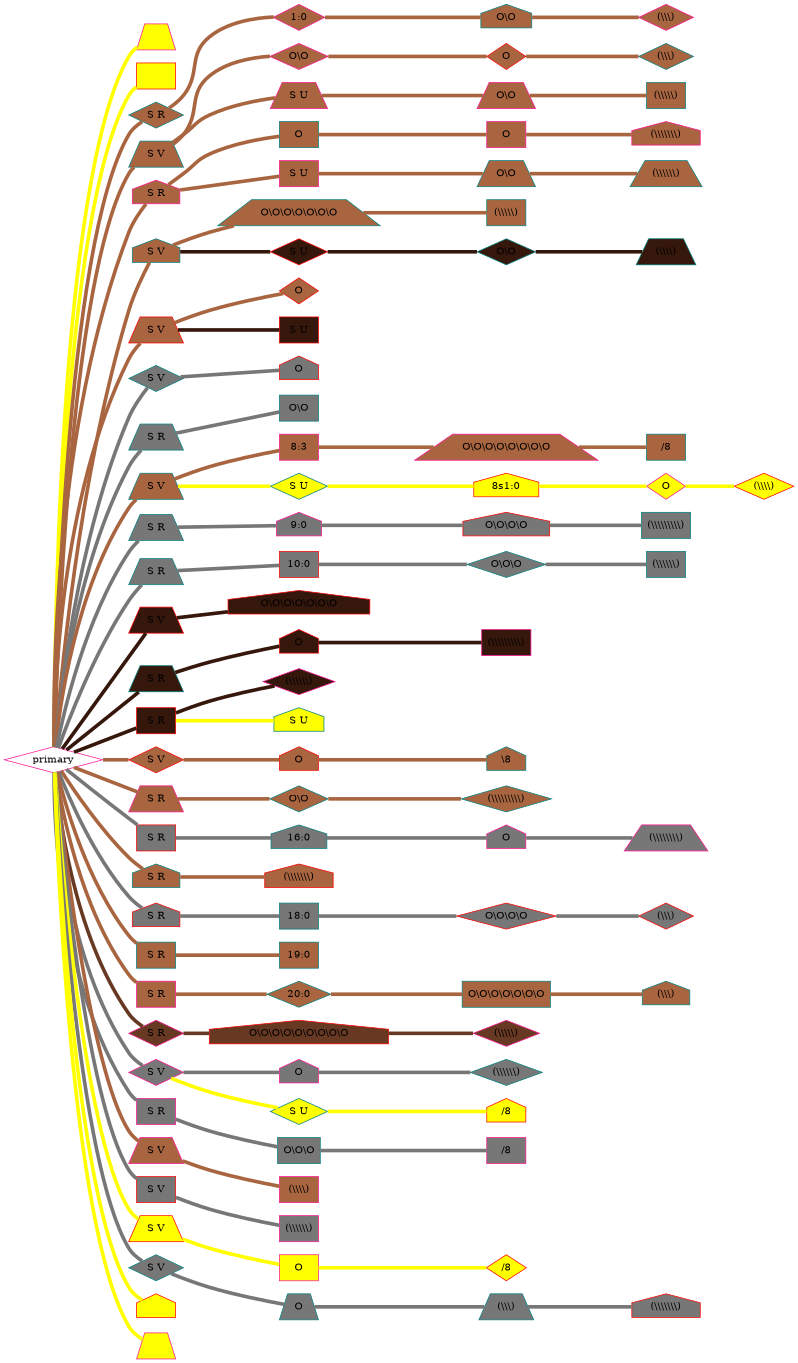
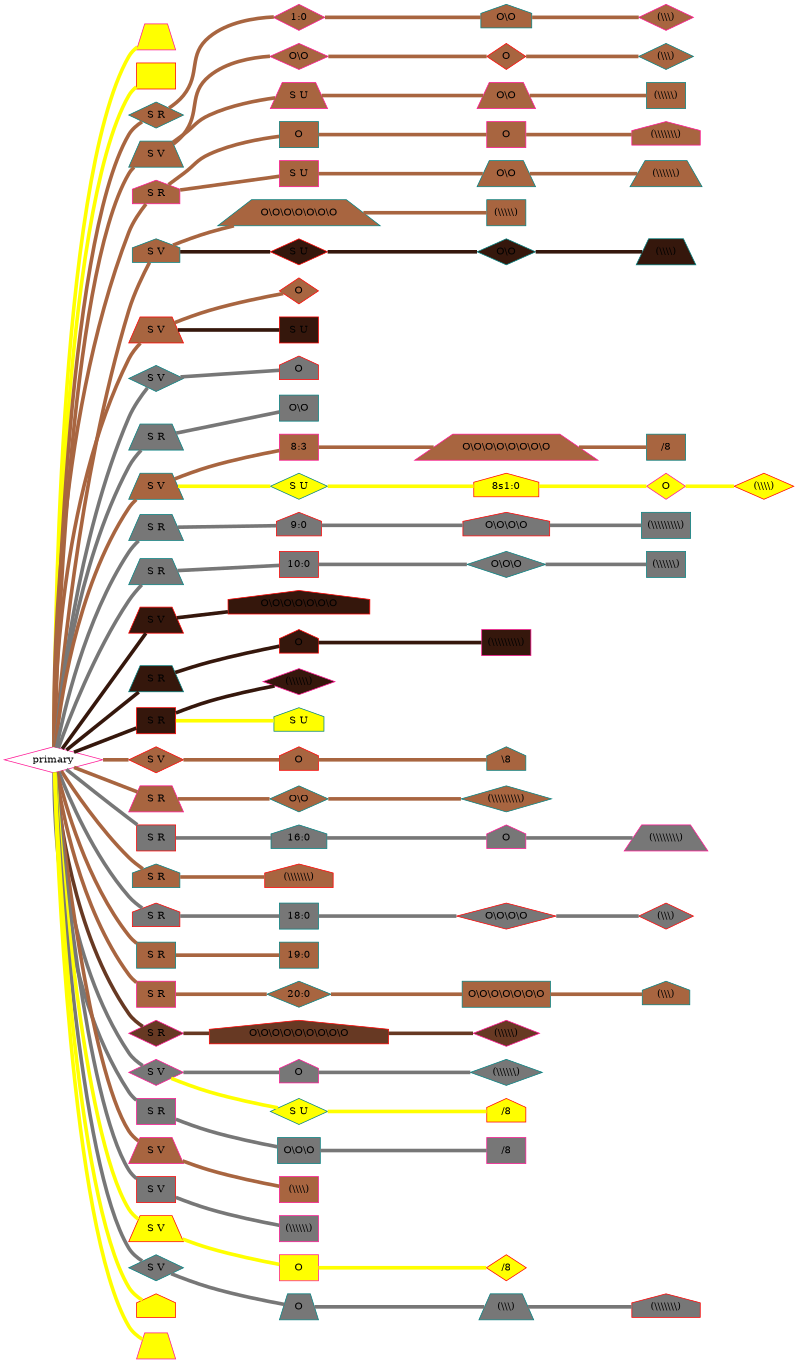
(299, 525) -> (299, 525)
